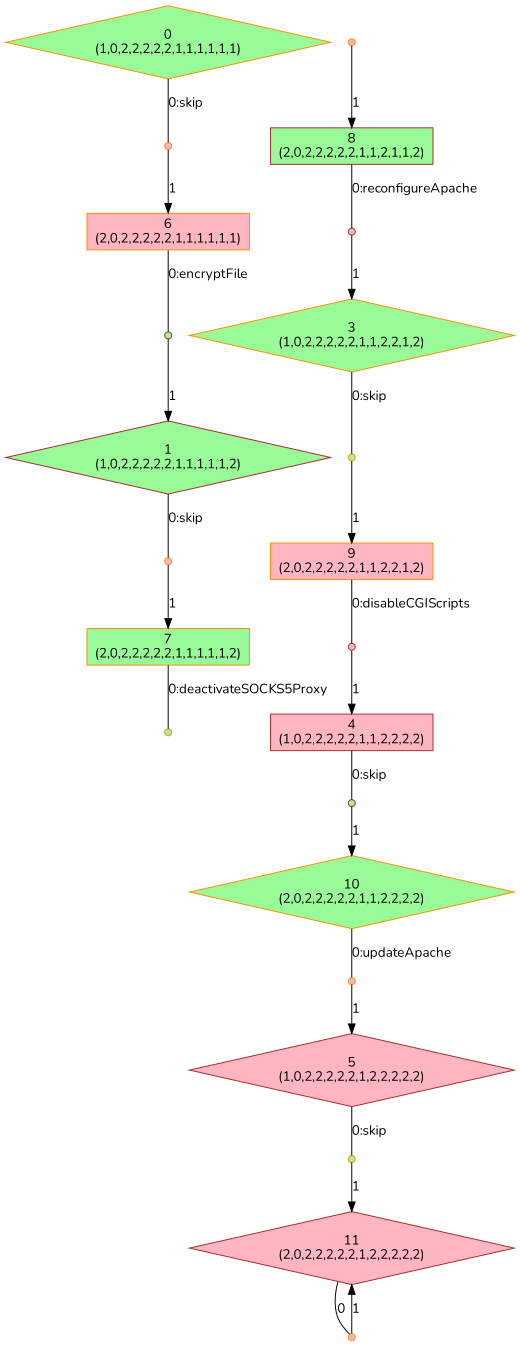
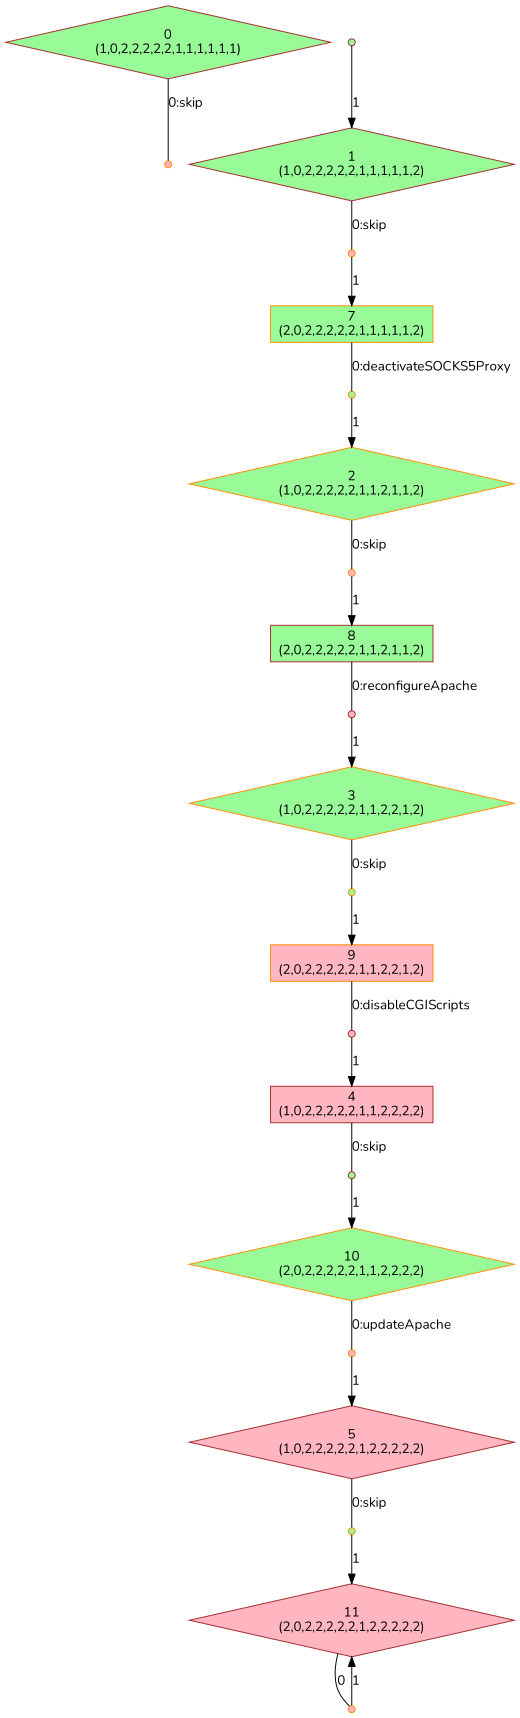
(168, 42) -> (168, 42)
(168, 232) -> none
none -> (352, 484)
